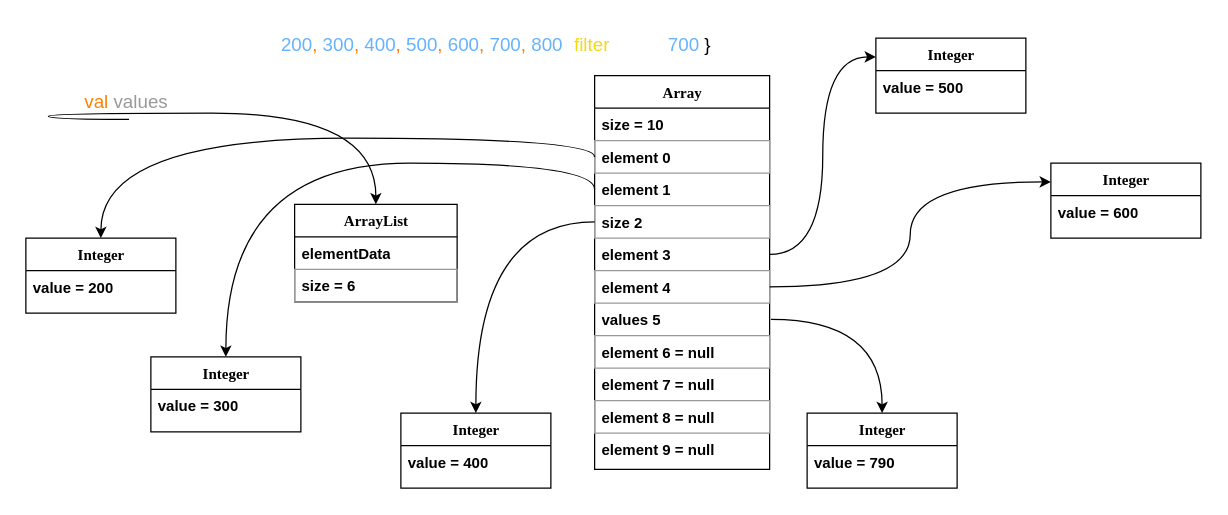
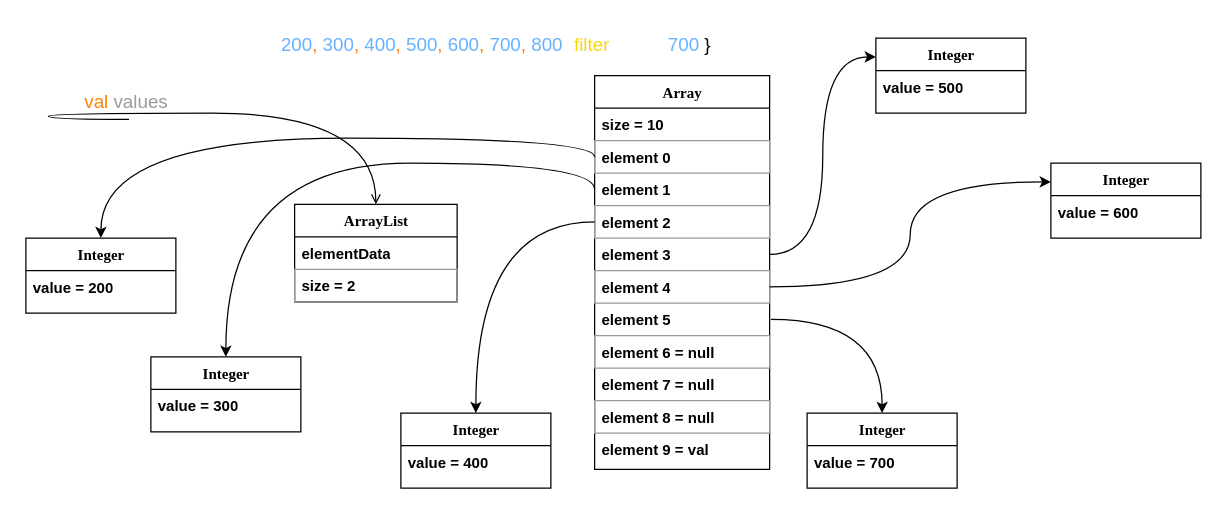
(346, 141) -> (347, 143)
(623, 223) -> (636, 223)
(330, 287) -> (330, 287)
(632, 321) -> (636, 321)
(657, 451) -> (655, 451)
(855, 463) -> (855, 463)
